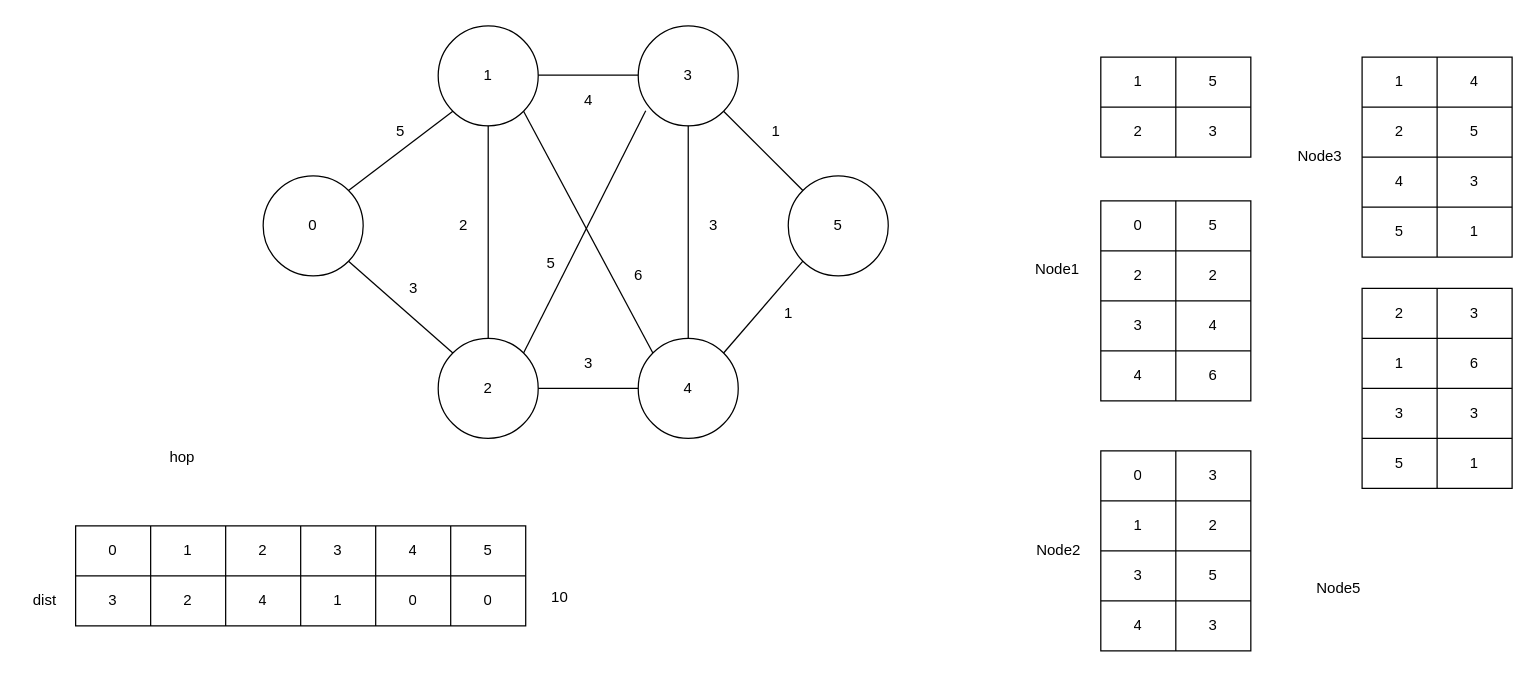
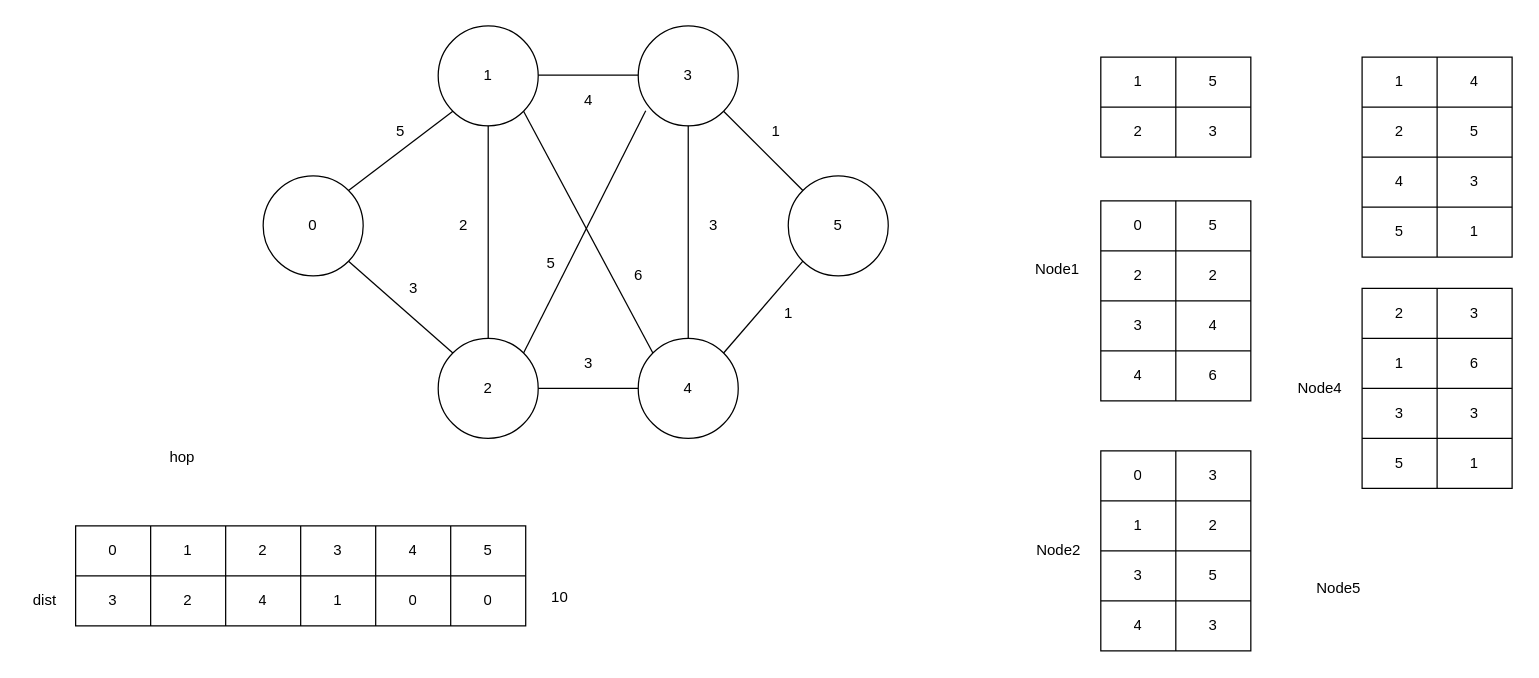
(1319, 157) -> none
none -> (1319, 388)
